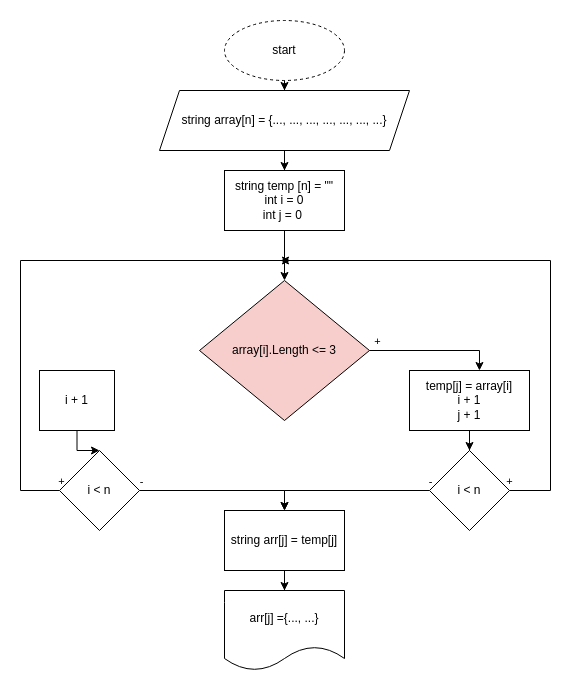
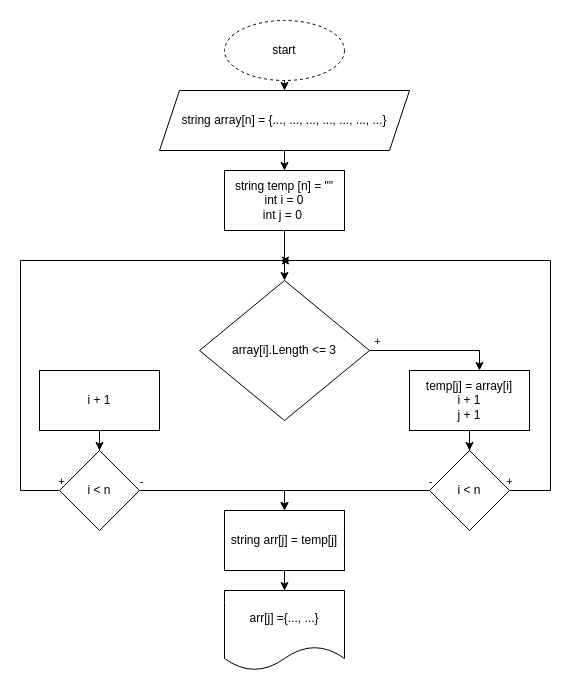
(285, 351) -> (285, 351)
(77, 401) -> (100, 401)
